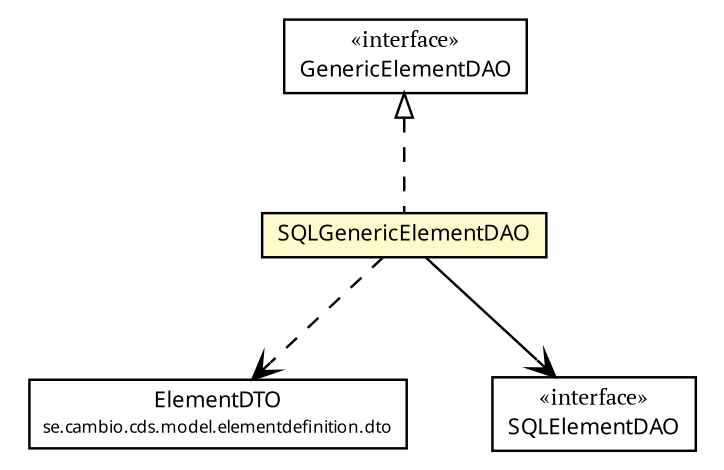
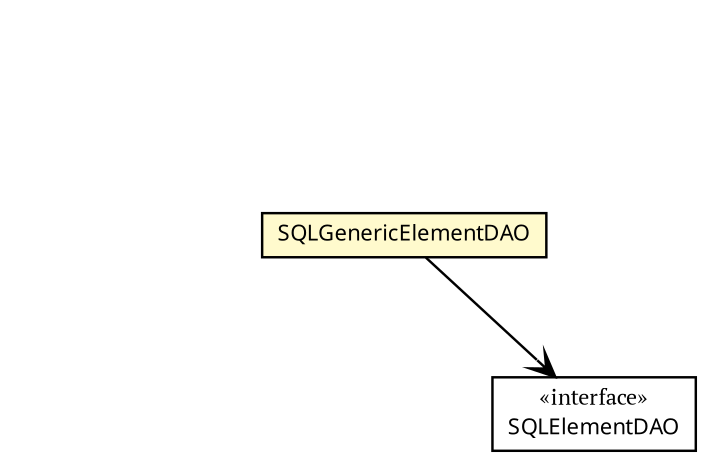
(404, 56) -> none
(218, 414) -> none
